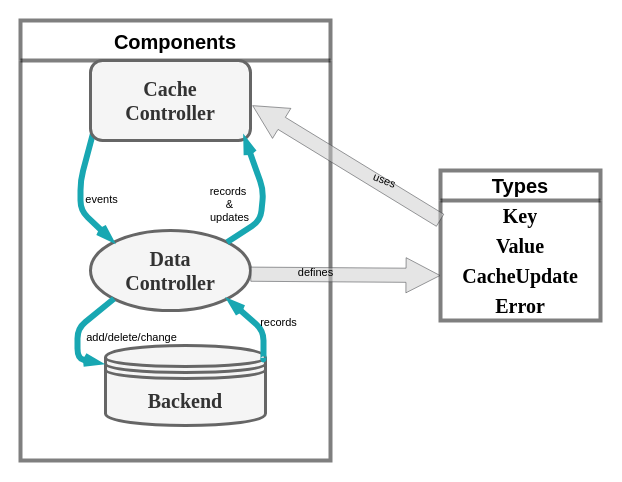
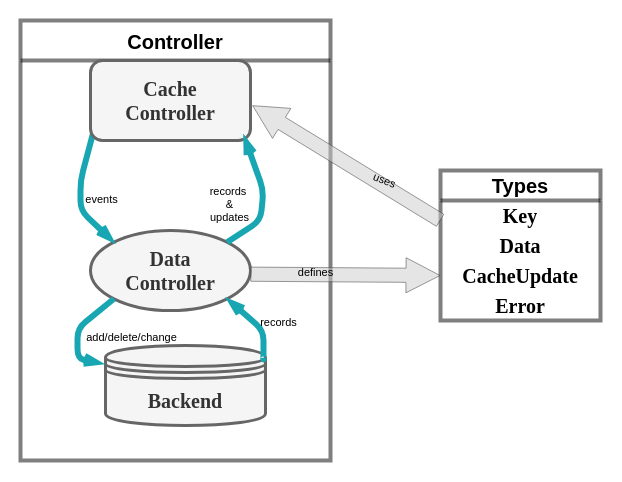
(175, 42) -> (175, 42)
(521, 246) -> (521, 246)
